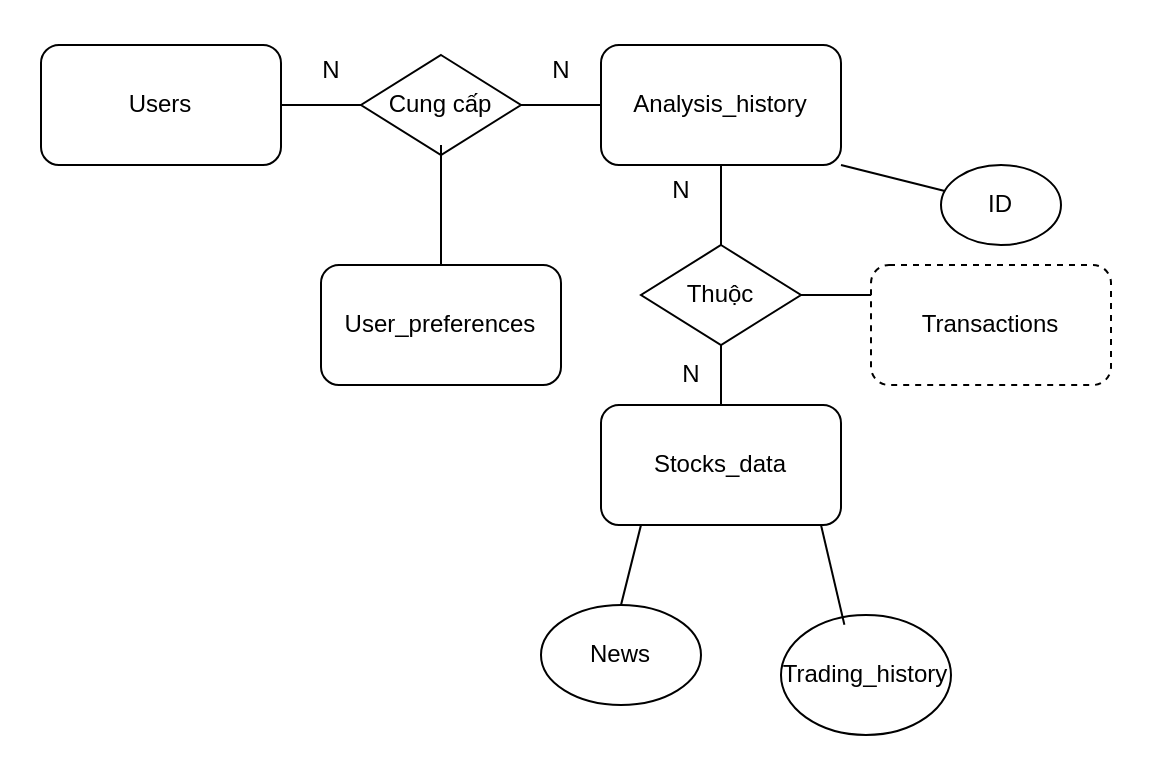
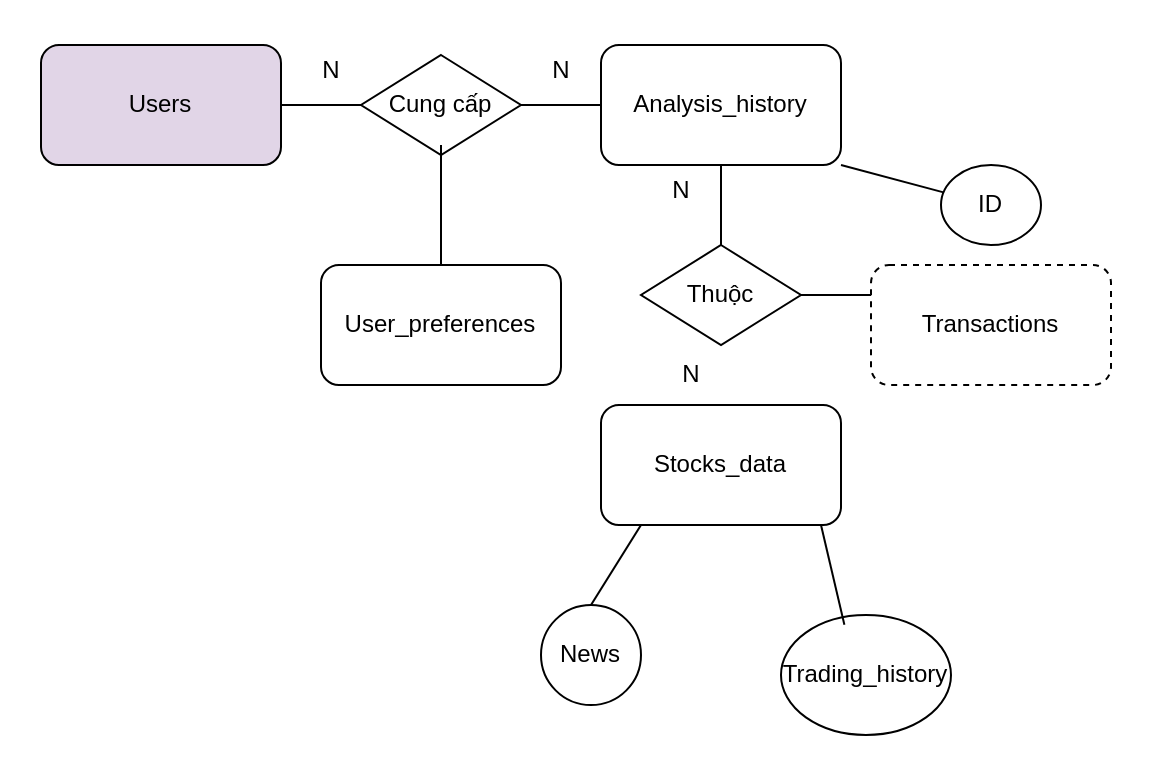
(161, 105) -> (161, 105)
(1001, 205) -> (991, 205)
(721, 375) -> none
(621, 655) -> (591, 655)
